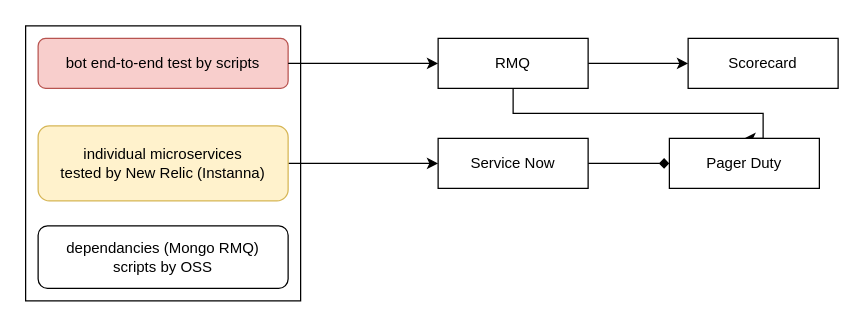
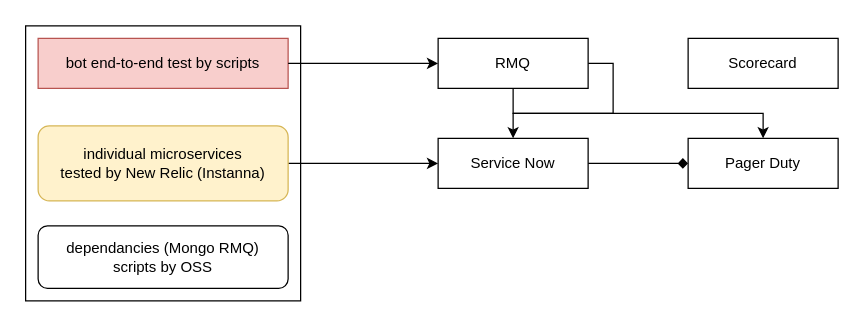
(163, 63) -> (163, 63)
(645, 63) -> (613, 85)
(744, 163) -> (763, 163)
